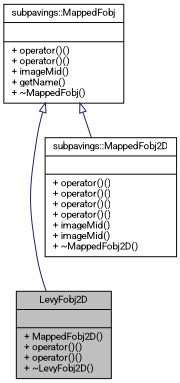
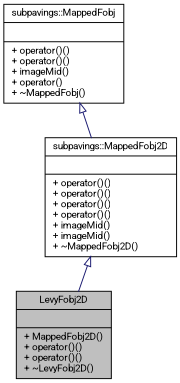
(39, 83) -> (37, 83)
(31, 202) -> (83, 279)
